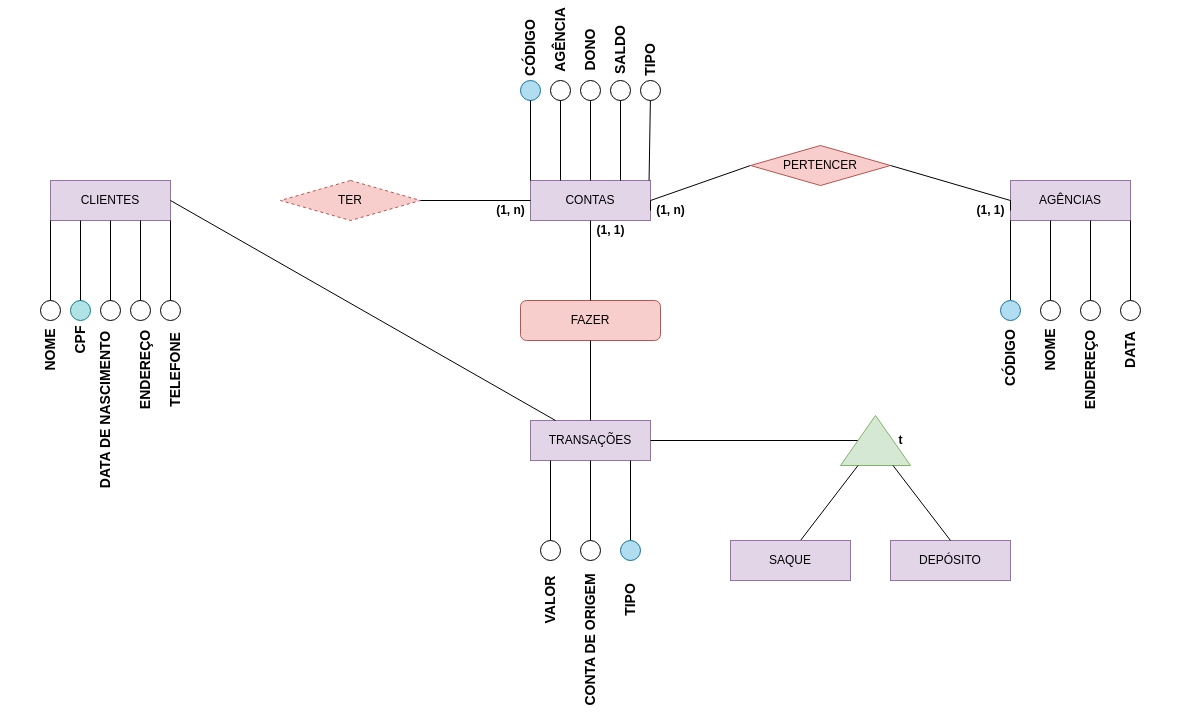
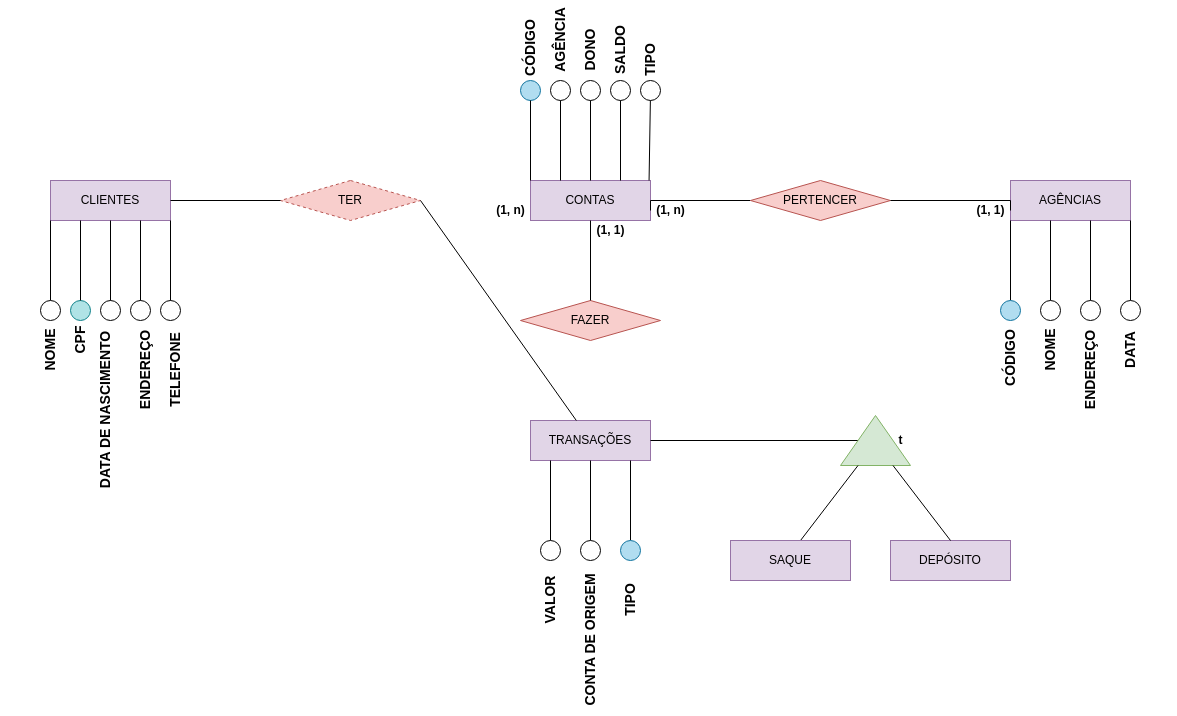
(821, 166) -> (821, 201)
(476, 201) -> (498, 310)
(363, 310) -> (226, 201)
(591, 321) -> (591, 321)
(591, 381) -> none
